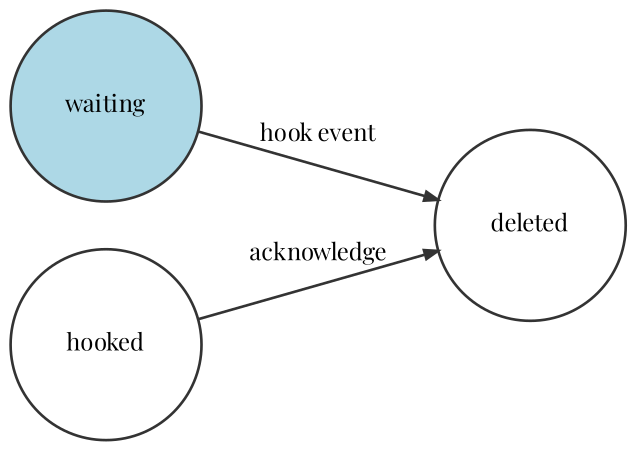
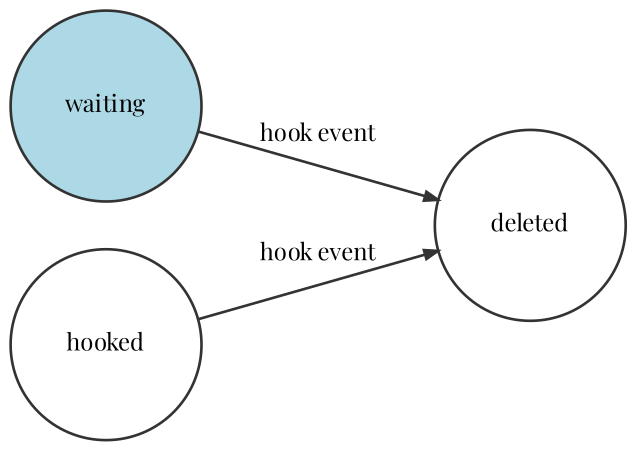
(318, 255) -> (318, 255)
